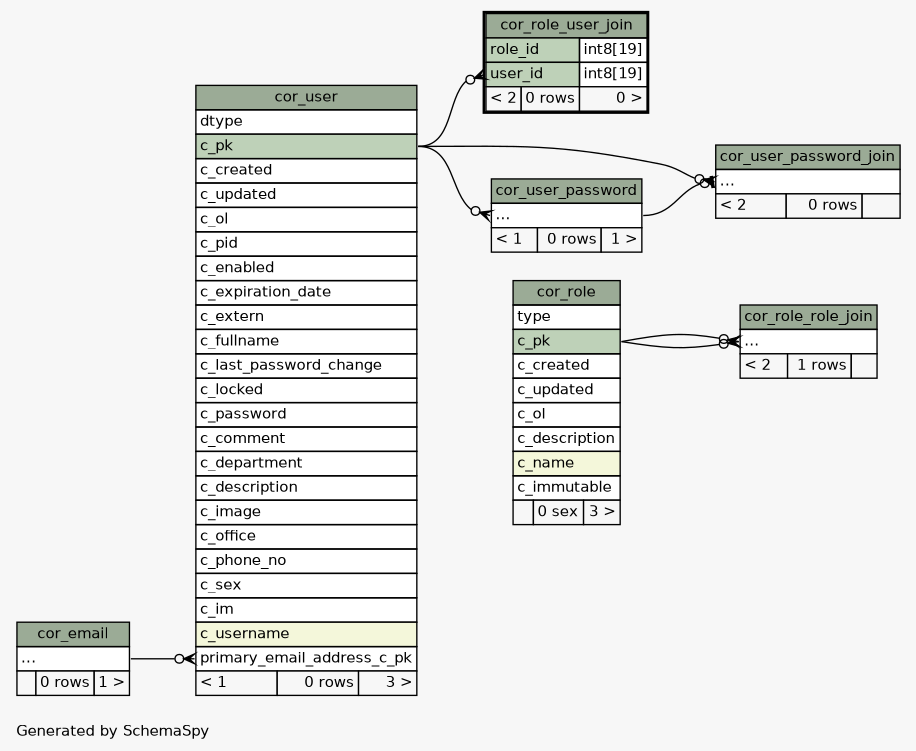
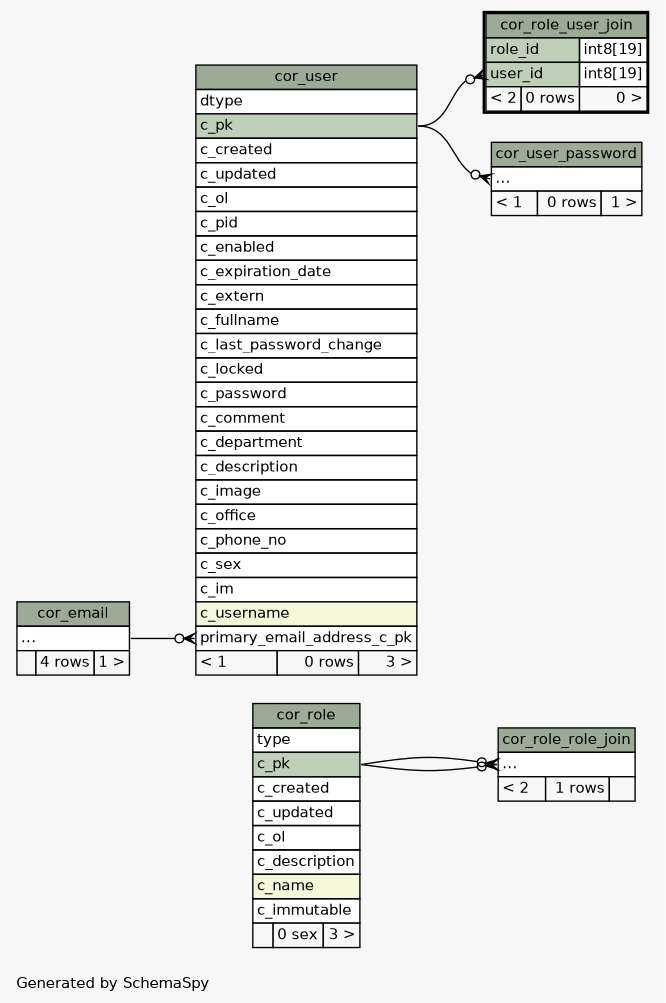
(808, 182) -> none
(65, 683) -> (65, 662)
